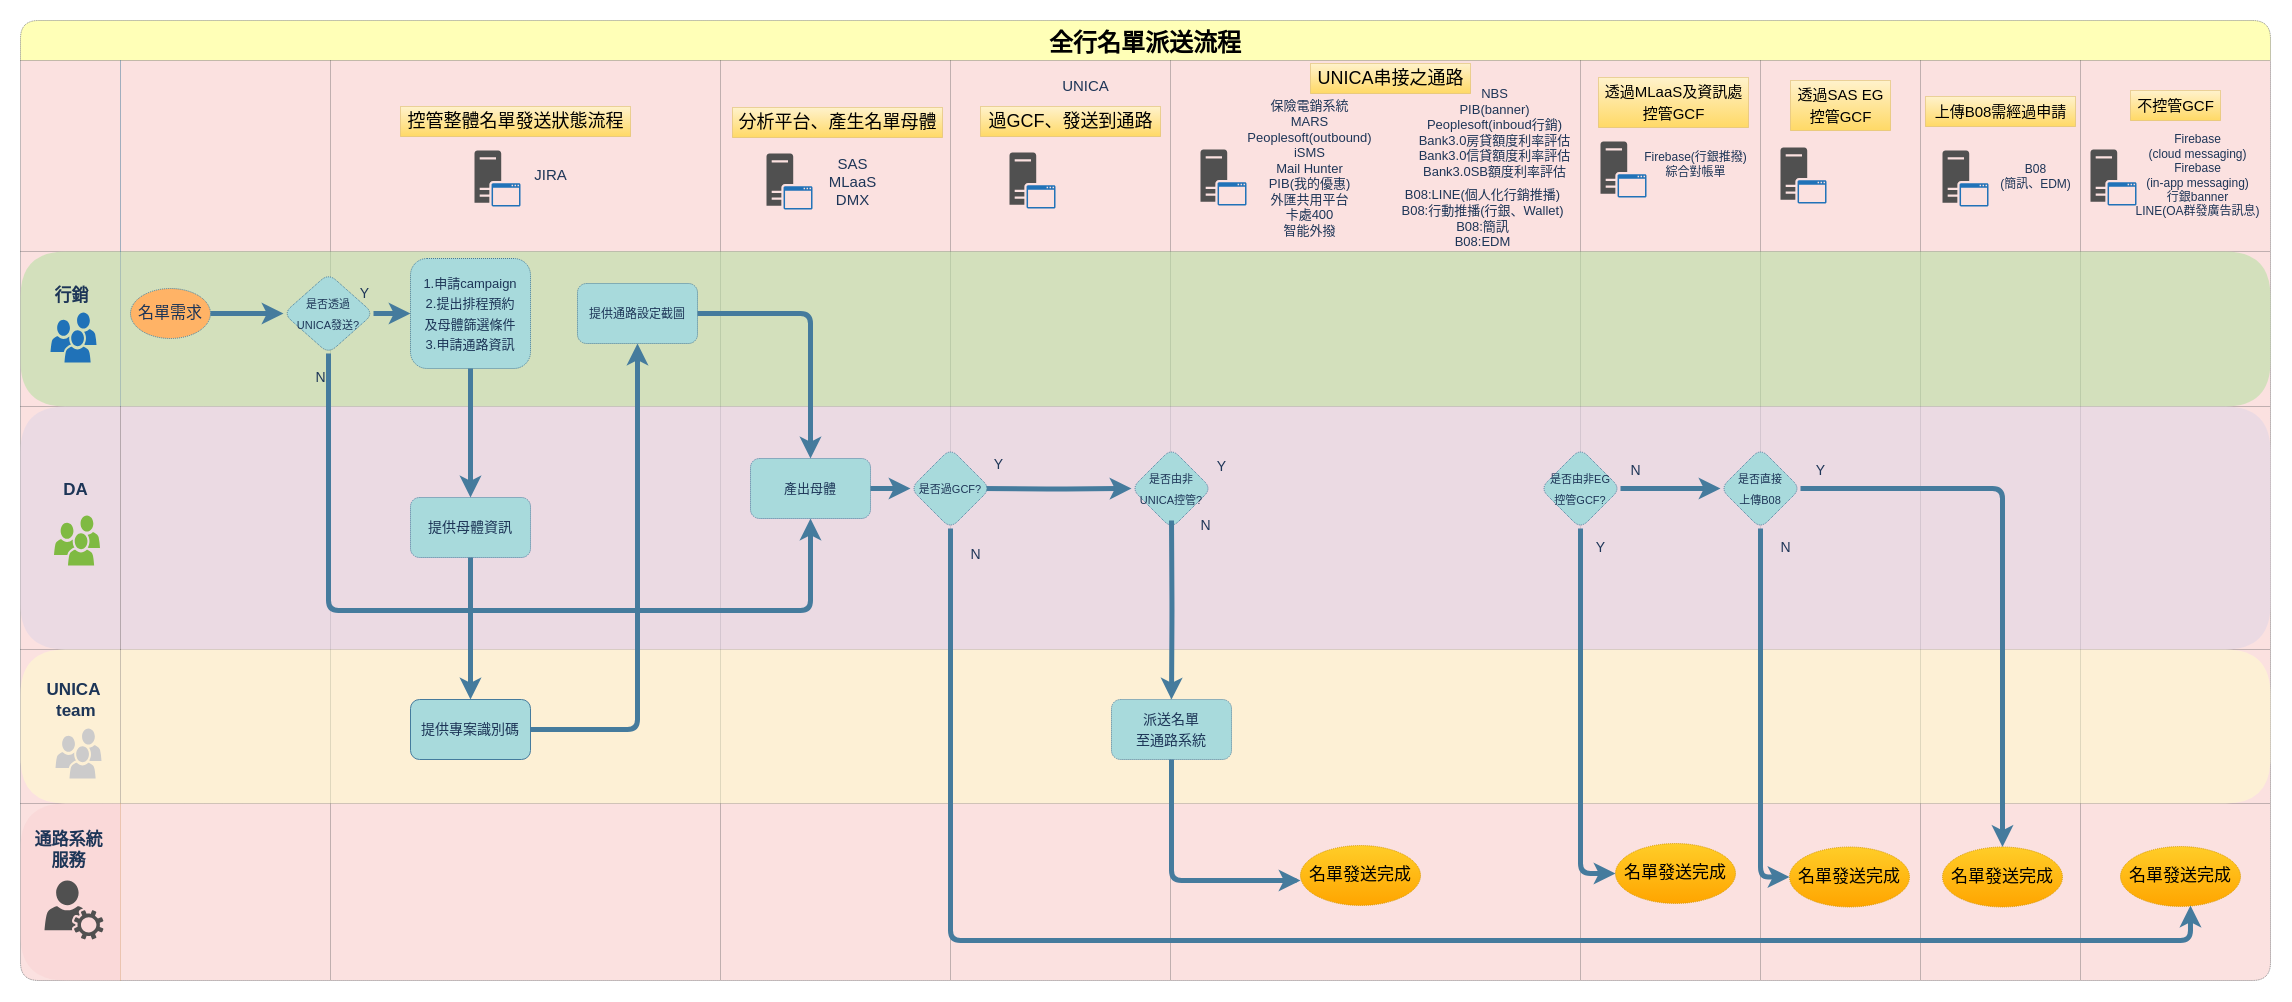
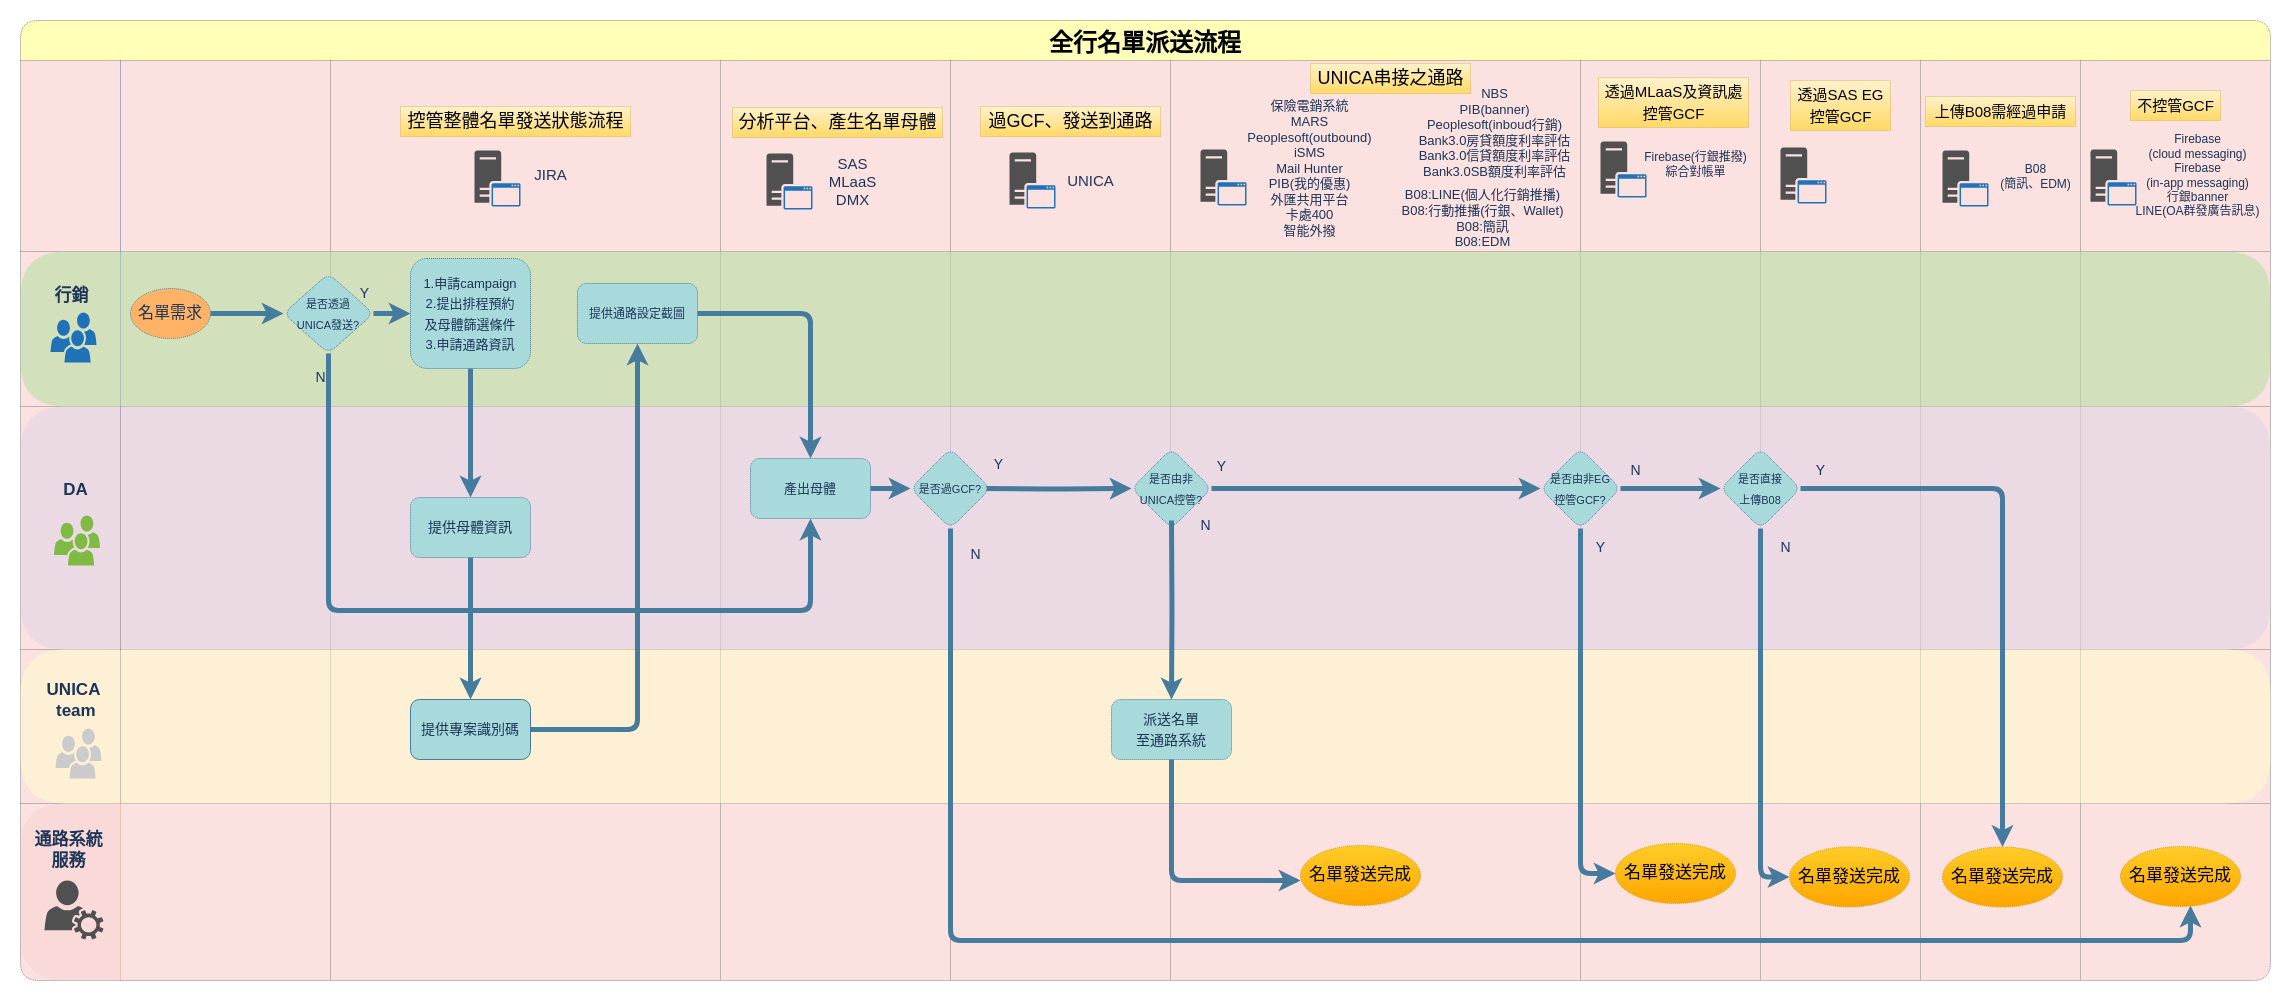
(1086, 86) -> (1091, 181)
none -> (1369, 489)
